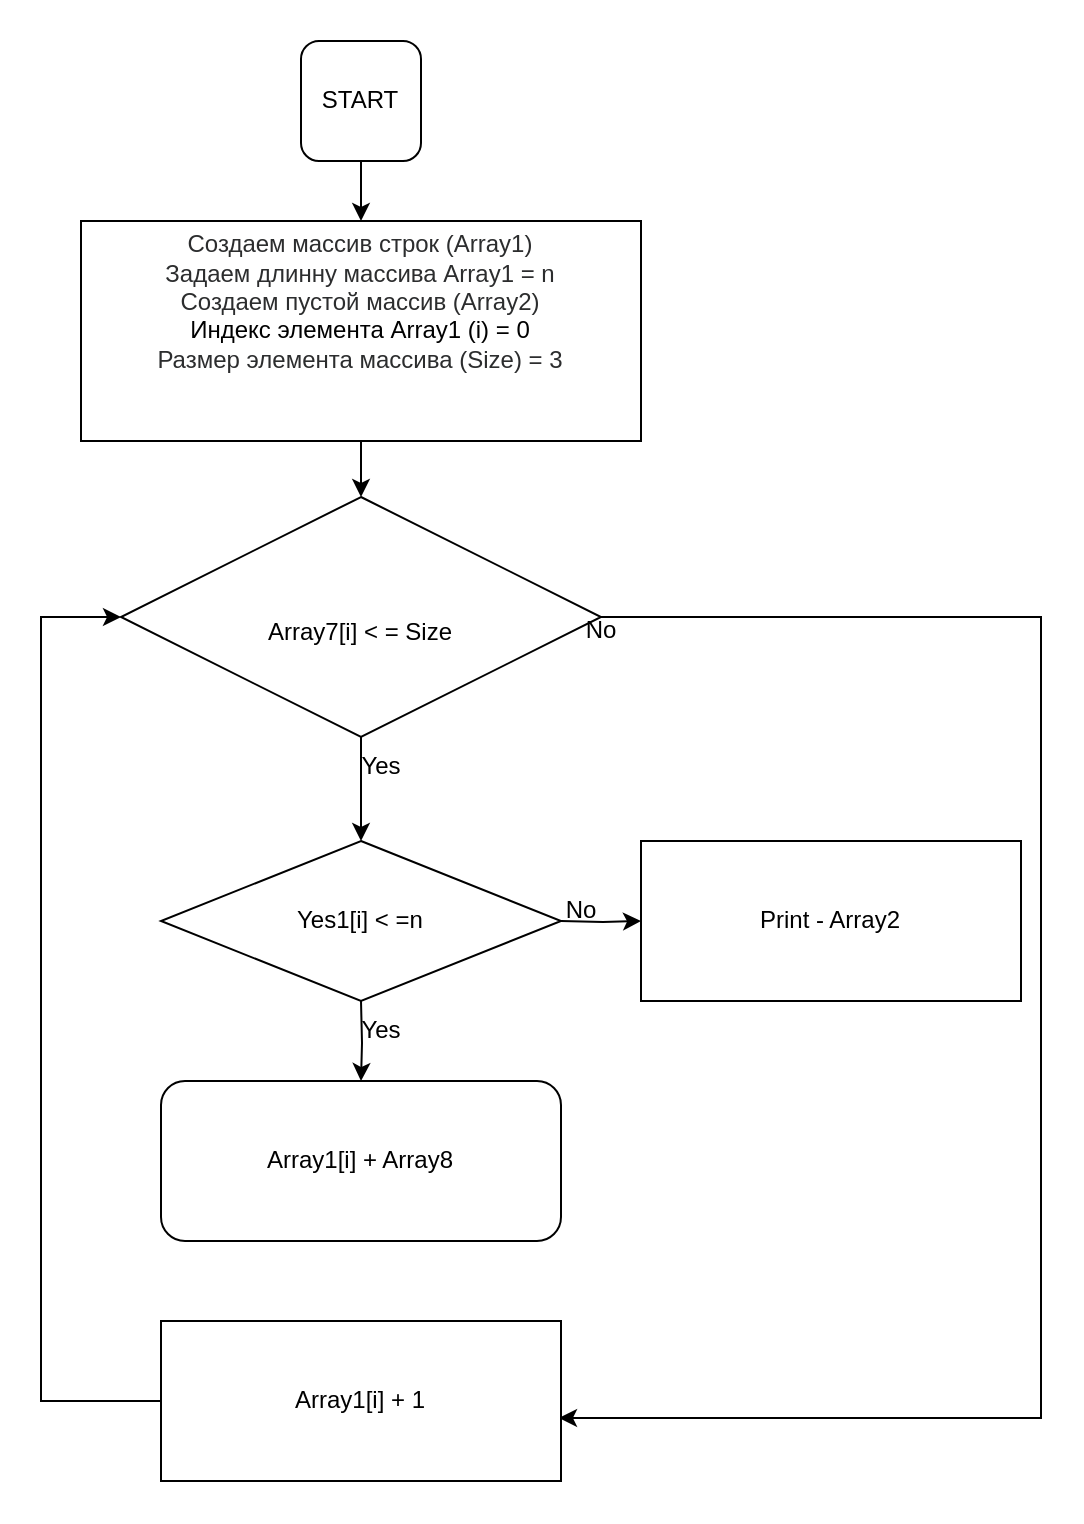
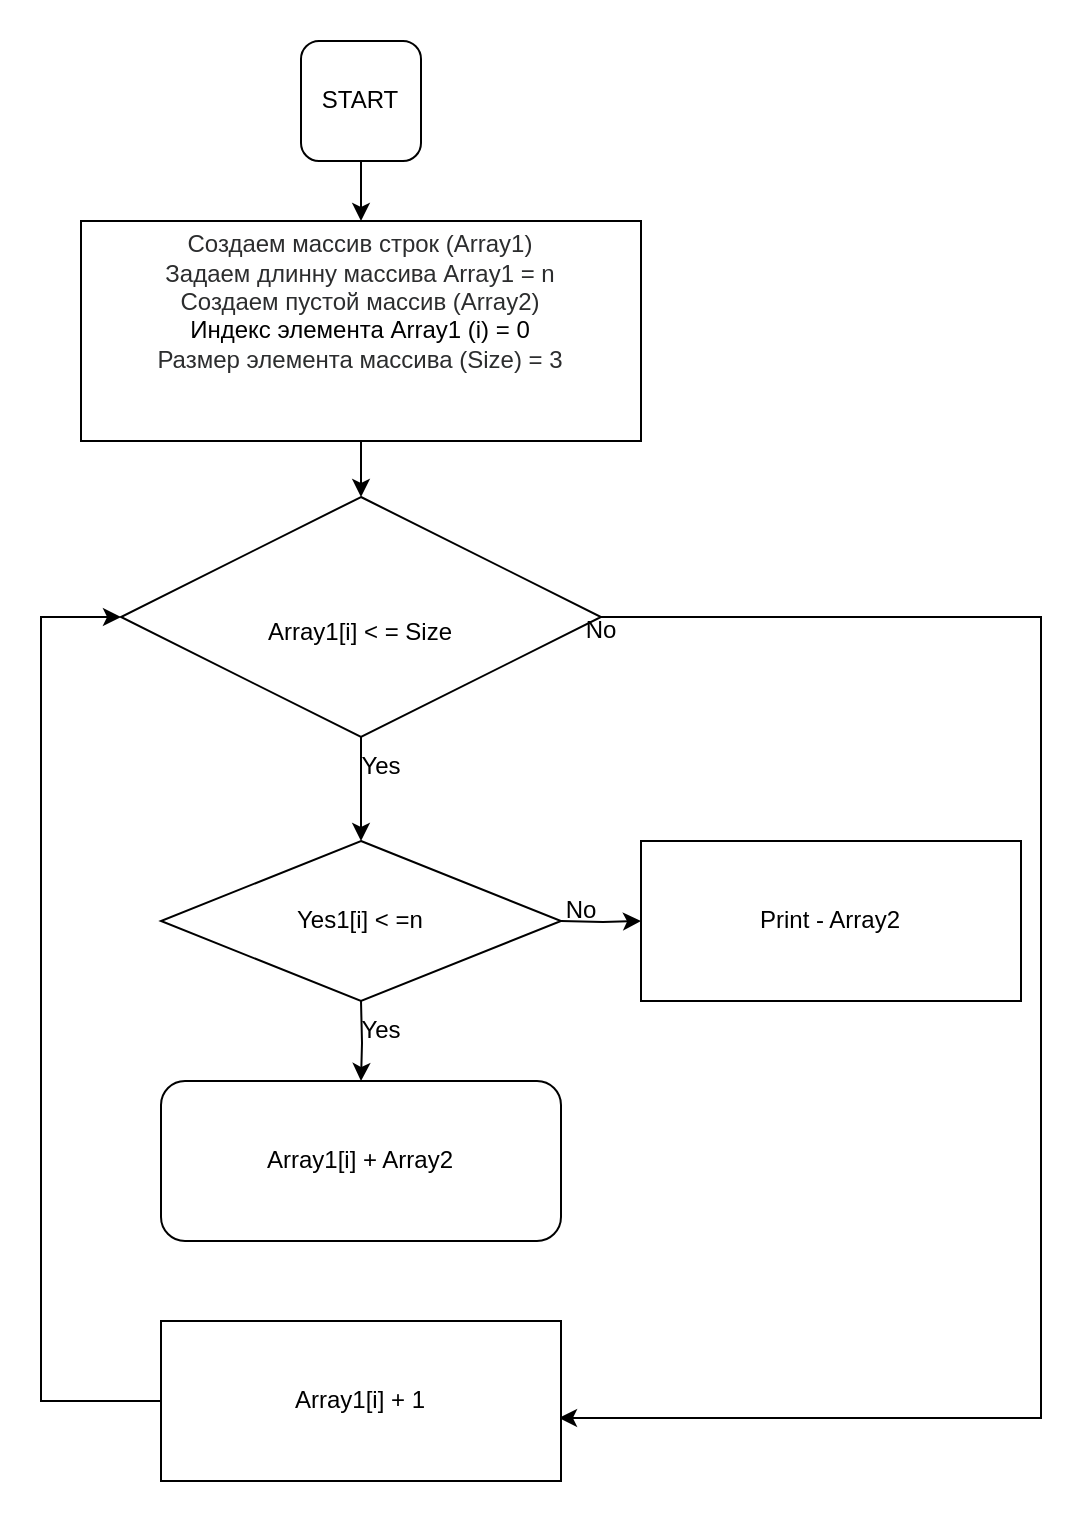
(361, 617) -> (361, 617)
(361, 1161) -> (361, 1161)
